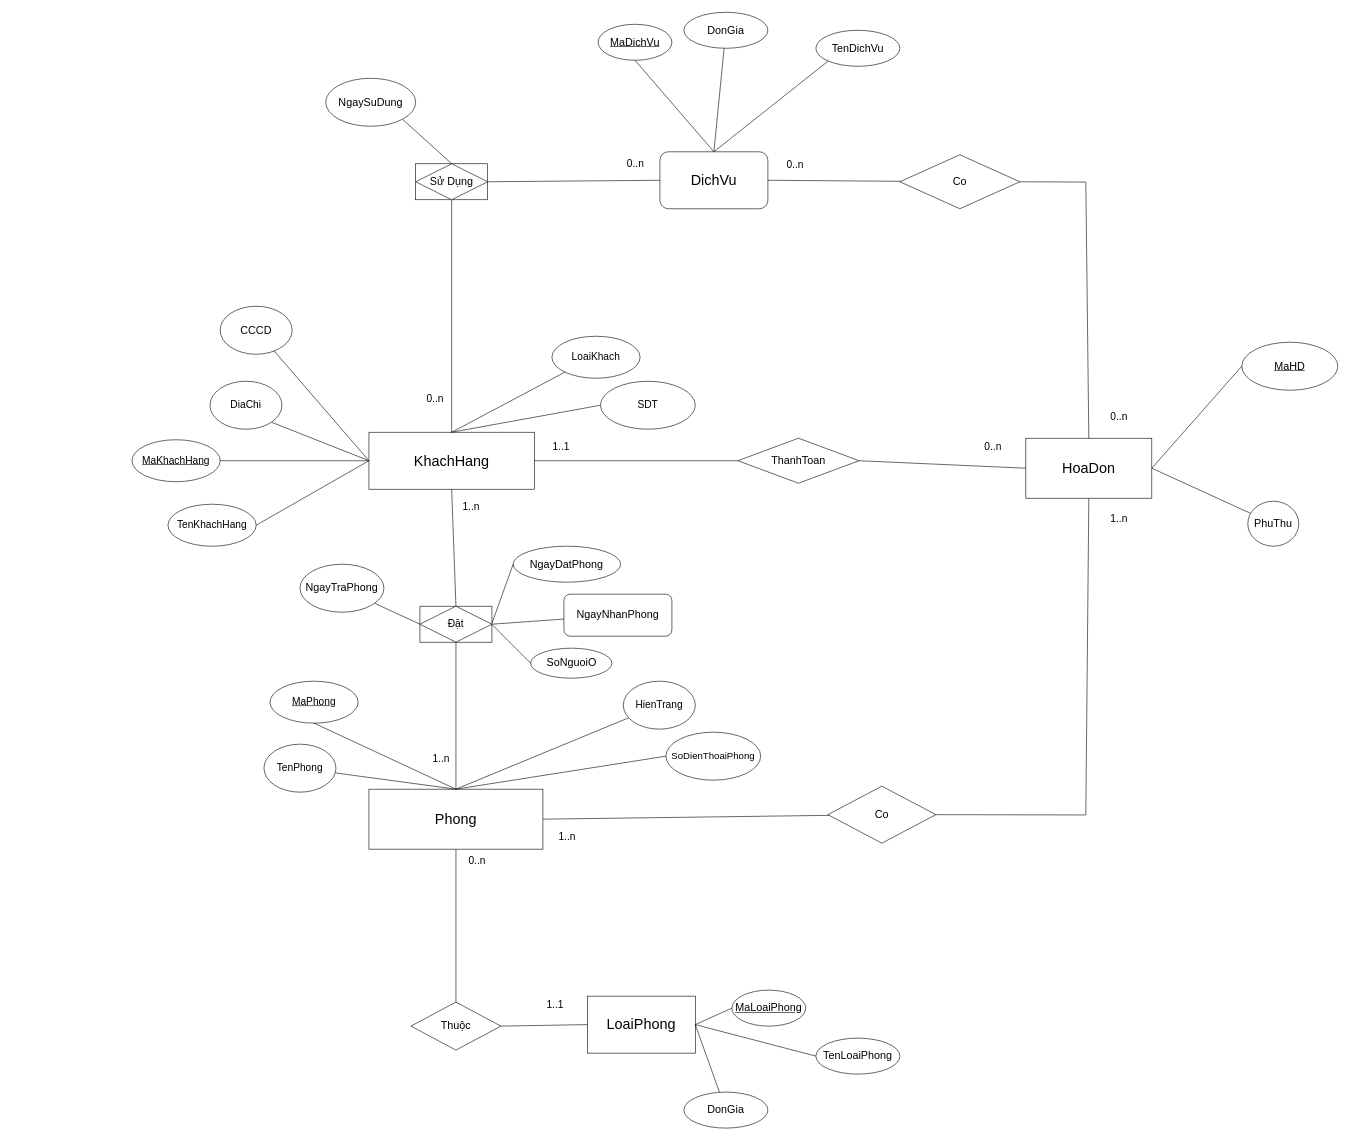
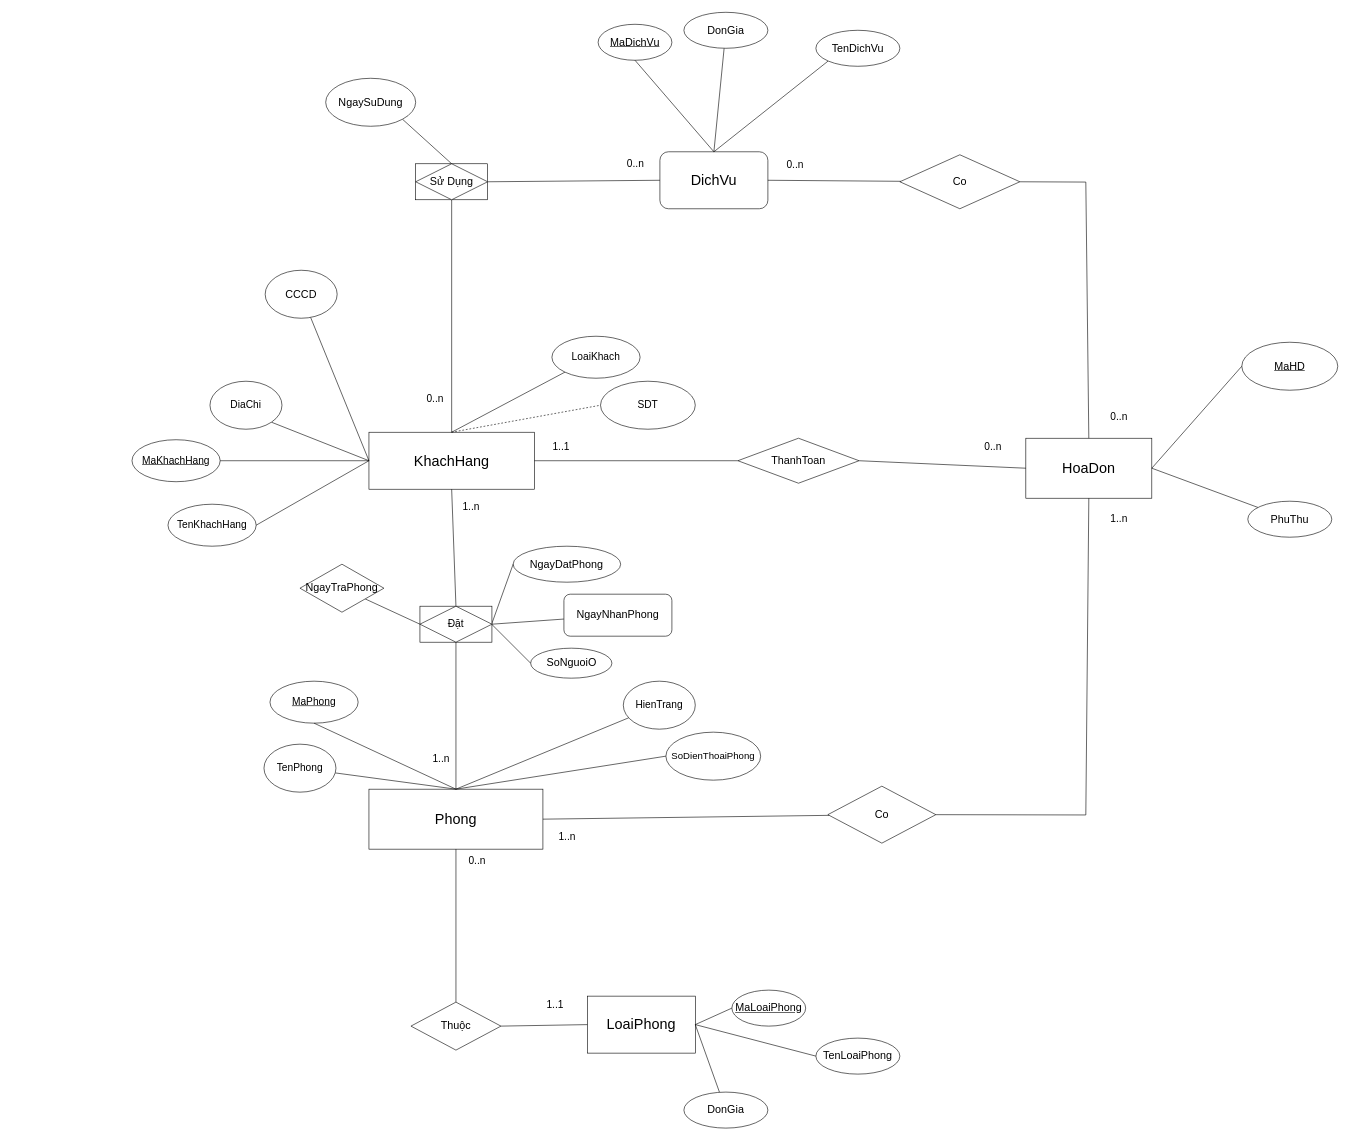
(256, 330) -> (301, 294)
(527, 419) -> (527, 419)
(1273, 524) -> (1290, 519)
(342, 588) -> (342, 588)
